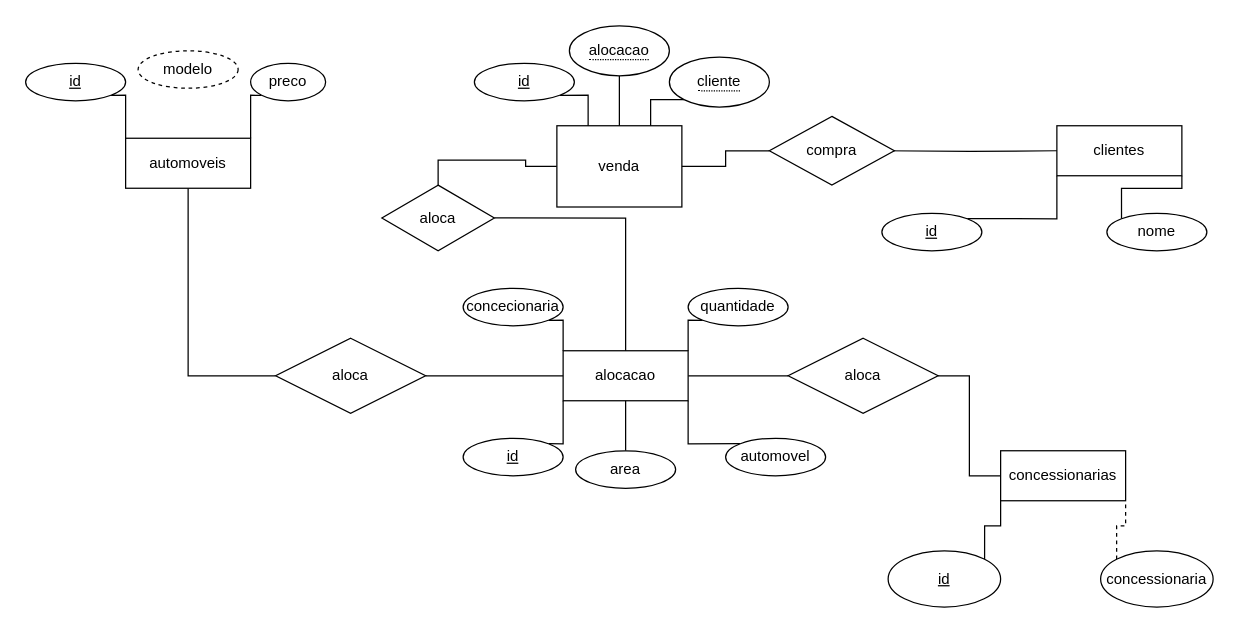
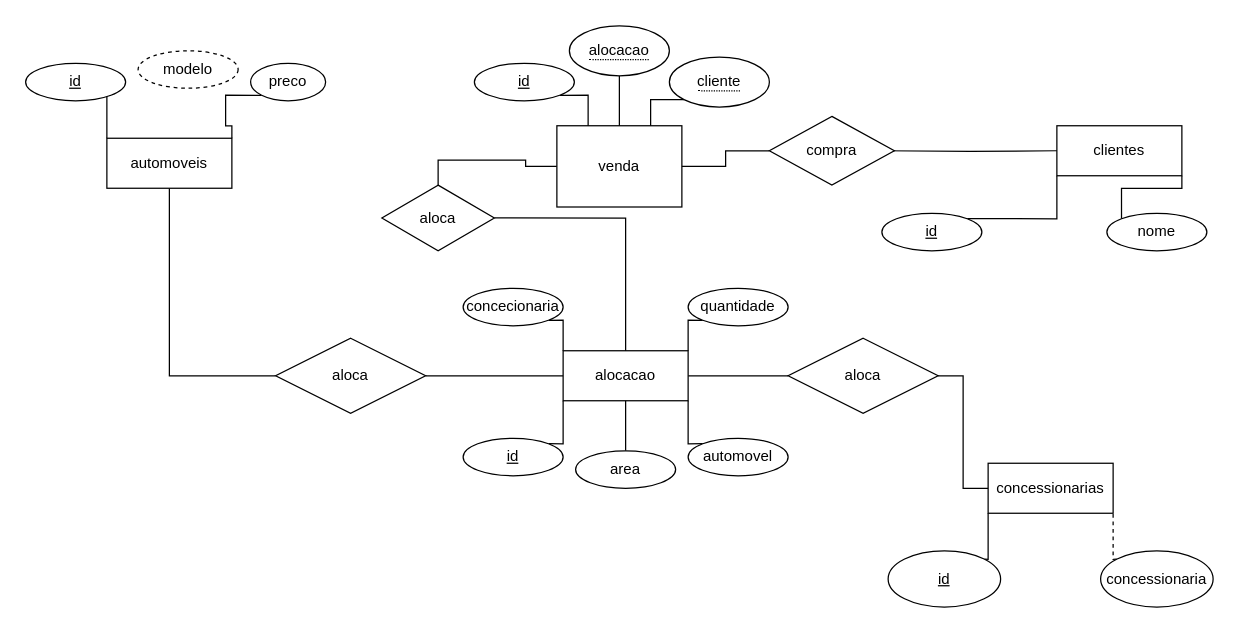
(188, 163) -> (169, 163)
(776, 457) -> (738, 457)
(1063, 476) -> (1051, 488)
